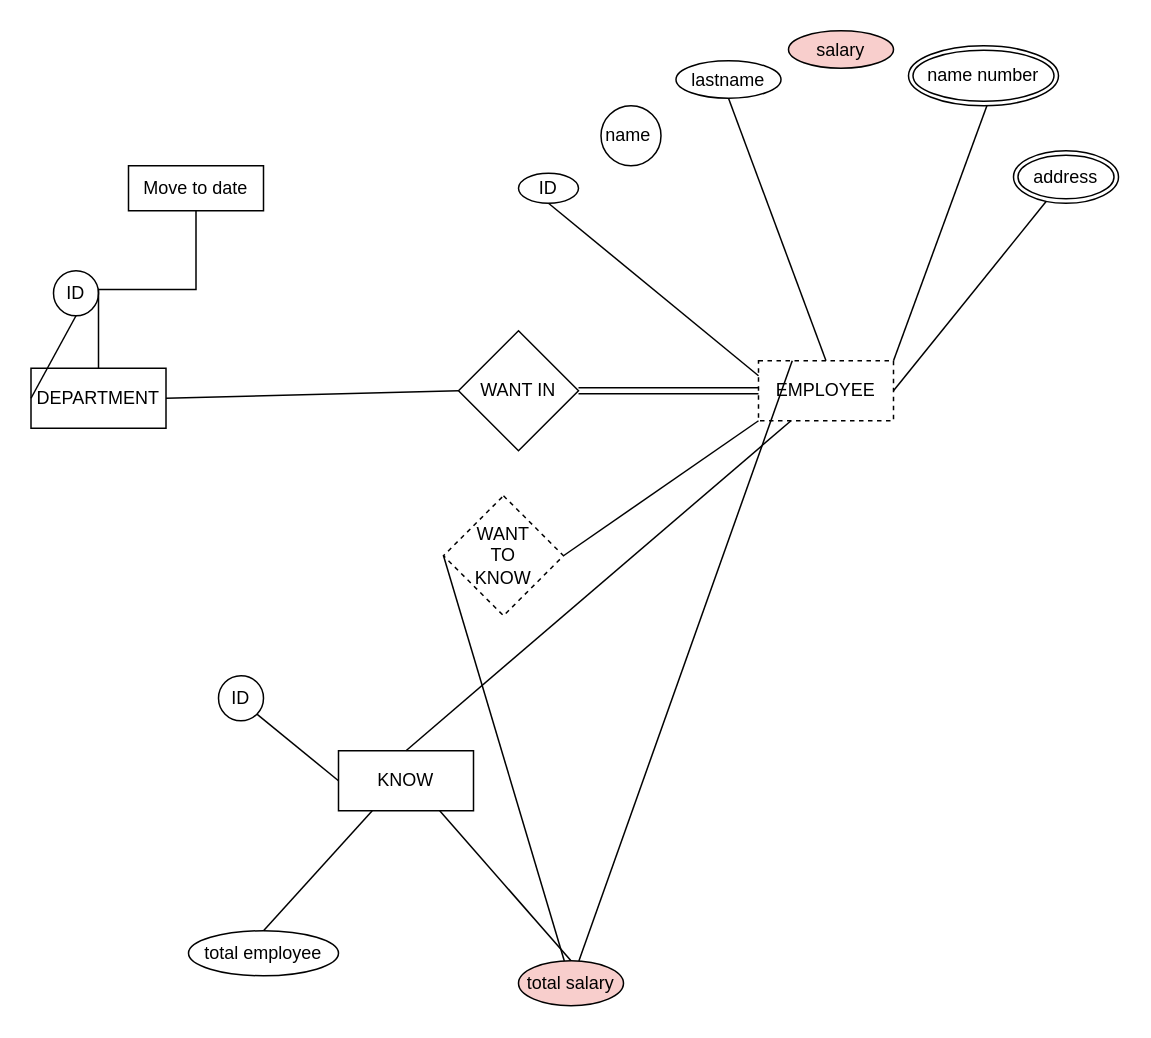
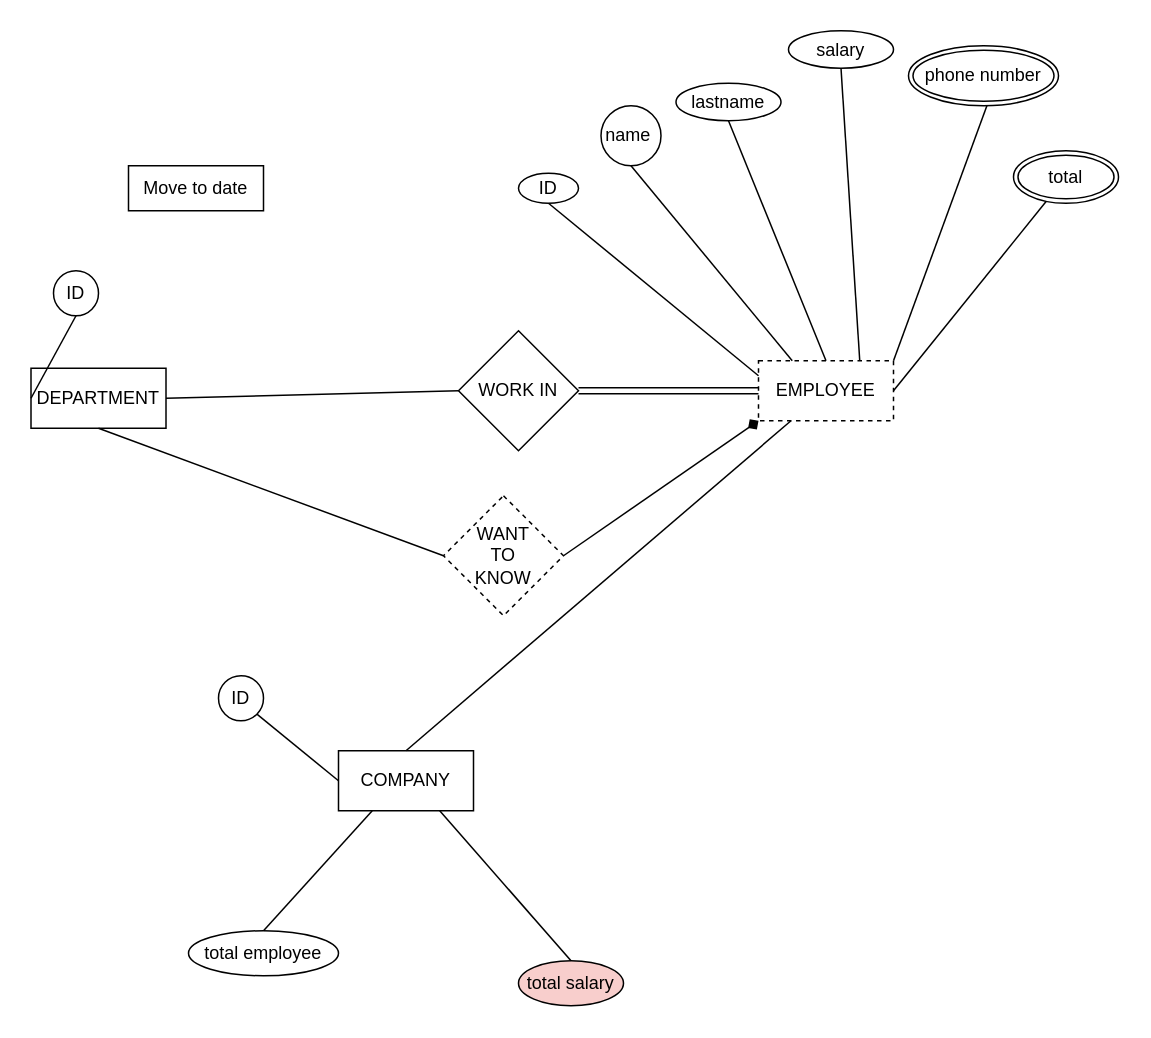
(841, 50) -> (841, 50)
(983, 76) -> (983, 76)
(728, 80) -> (728, 102)
(1066, 178) -> (1066, 178)
none -> (850, 215)
(146, 290) -> none
(518, 391) -> (518, 391)
(752, 425) -> (748, 428)
(670, 705) -> (712, 264)
(501, 750) -> (271, 492)
(406, 781) -> (406, 781)
